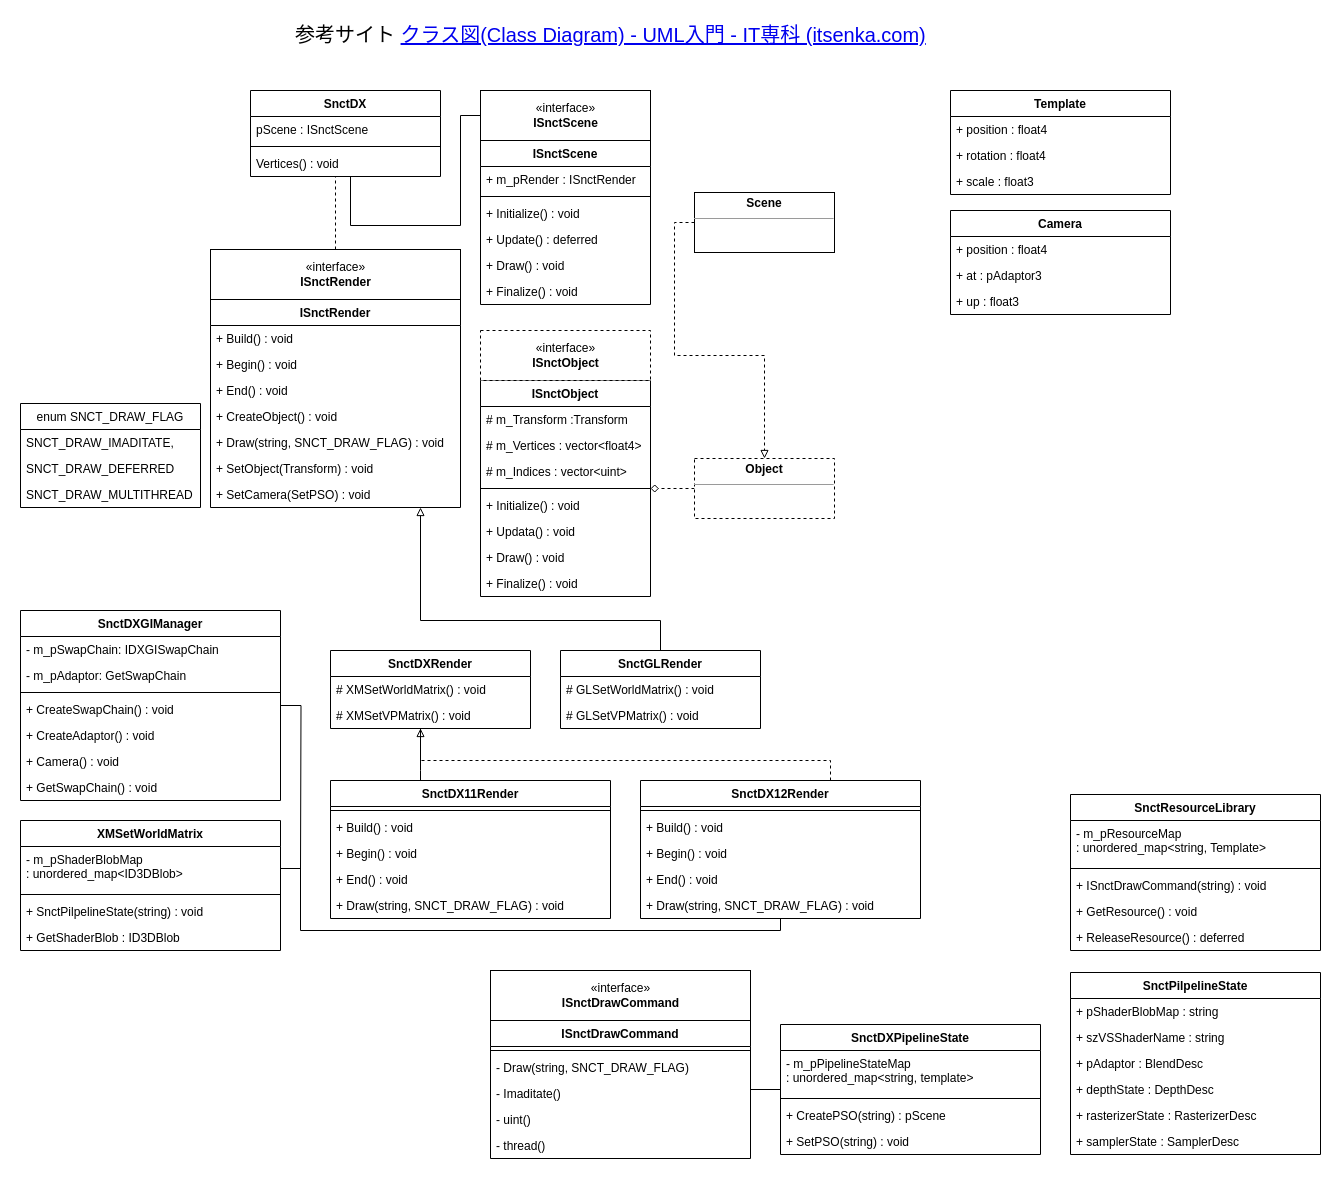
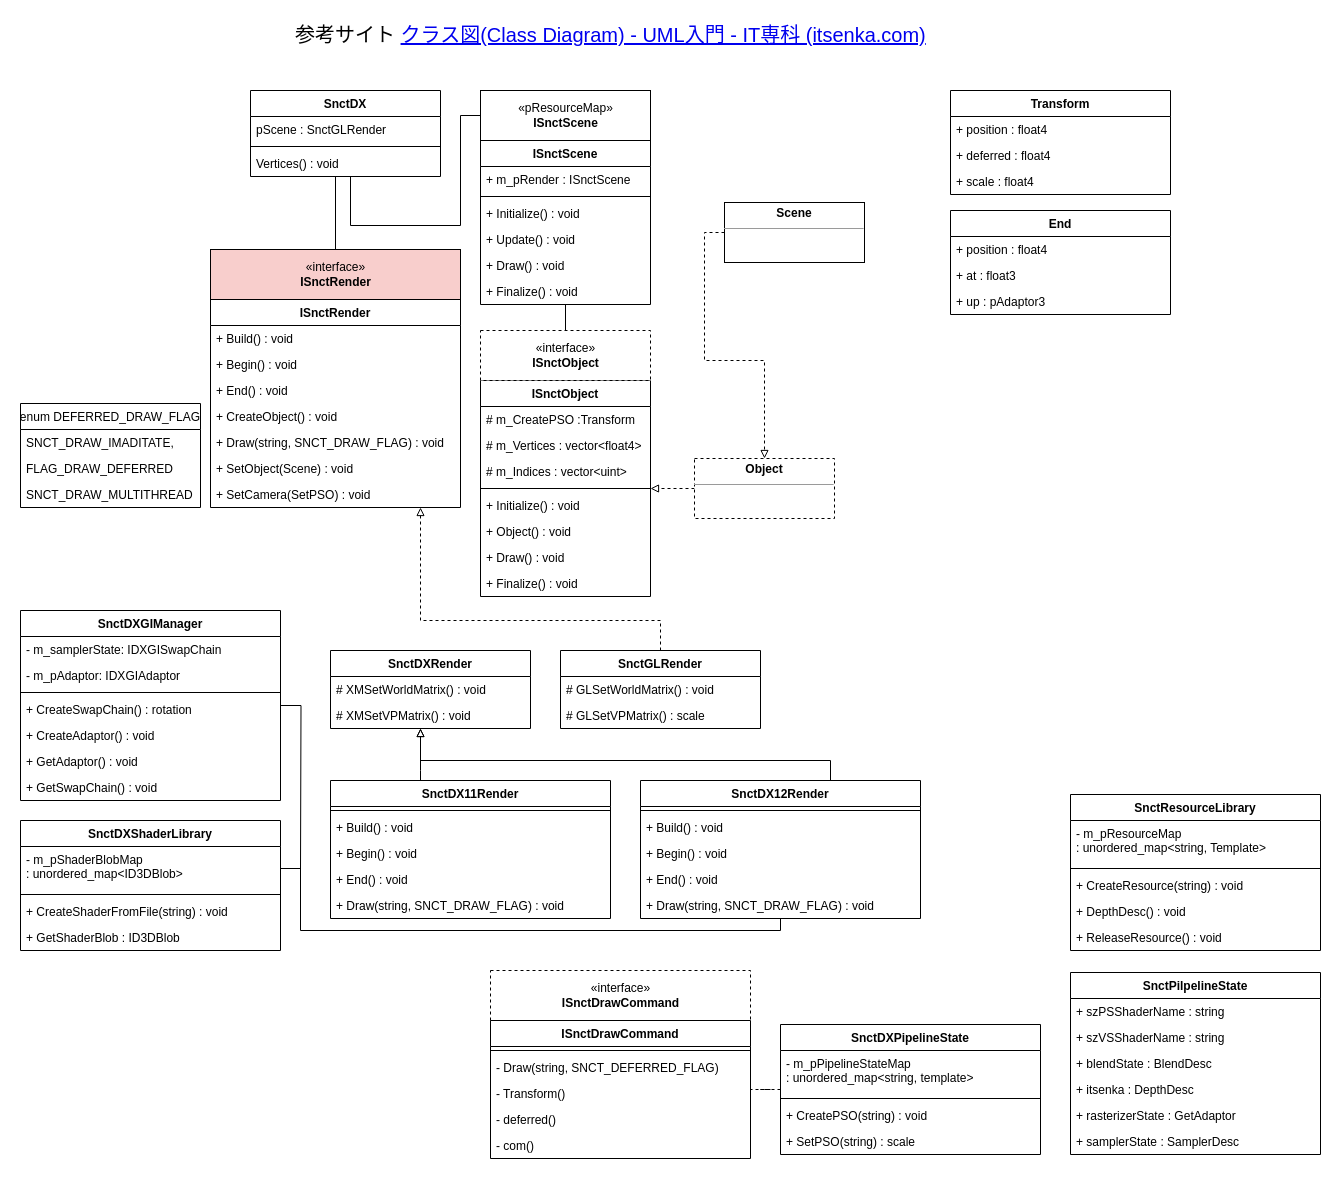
(1060, 104) -> (1060, 104)
(566, 116) -> (566, 116)
(315, 130) -> (322, 130)
(1010, 156) -> (1012, 156)
(564, 180) -> (560, 180)
(1000, 182) -> (1000, 182)
(336, 213) -> (336, 213)
(765, 223) -> (795, 233)
(1060, 224) -> (1060, 224)
(552, 240) -> (537, 240)
(336, 275) -> (336, 275)
(1004, 276) -> (992, 276)
(992, 302) -> (1004, 302)
none -> (566, 318)
(110, 417) -> (110, 417)
(562, 420) -> (562, 420)
(86, 469) -> (86, 469)
(306, 469) -> (292, 469)
(659, 489) -> (660, 489)
(535, 532) -> (535, 532)
(503, 621) -> (503, 621)
(119, 650) -> (126, 650)
(107, 676) -> (109, 676)
(104, 710) -> (117, 710)
(637, 716) -> (641, 716)
(421, 733) -> (421, 762)
(636, 761) -> (636, 761)
(75, 762) -> (89, 762)
(150, 834) -> (150, 834)
(1178, 886) -> (1171, 886)
(128, 912) -> (138, 912)
(1142, 912) -> (1135, 912)
(1169, 938) -> (1154, 938)
(621, 996) -> (621, 996)
(1151, 1012) -> (1152, 1012)
(1142, 1064) -> (1147, 1064)
(591, 1068) -> (604, 1068)
(768, 1090) -> (768, 1090)
(1150, 1090) -> (1139, 1090)
(537, 1094) -> (538, 1094)
(872, 1116) -> (864, 1116)
(1181, 1116) -> (1169, 1116)
(520, 1120) -> (535, 1120)
(854, 1142) -> (857, 1142)
(528, 1146) -> (518, 1146)
